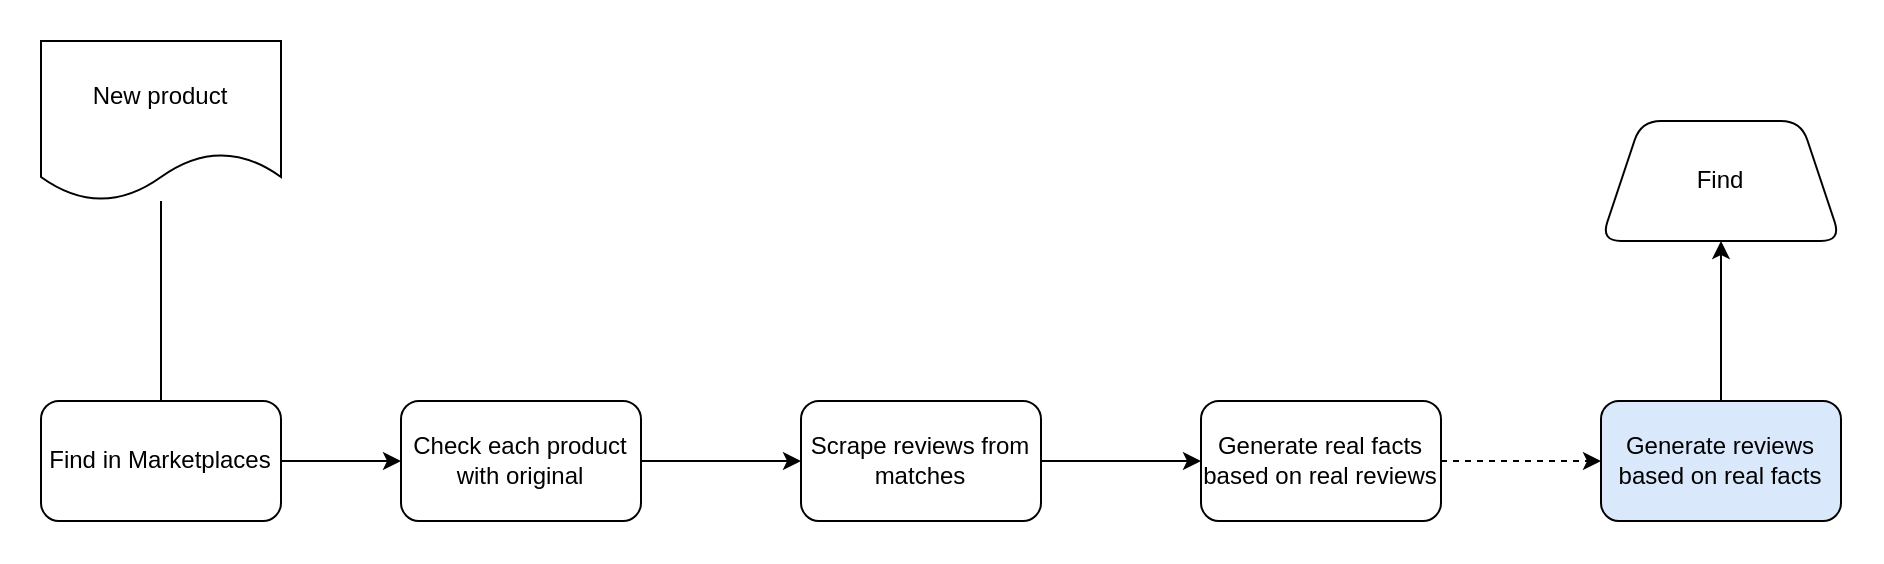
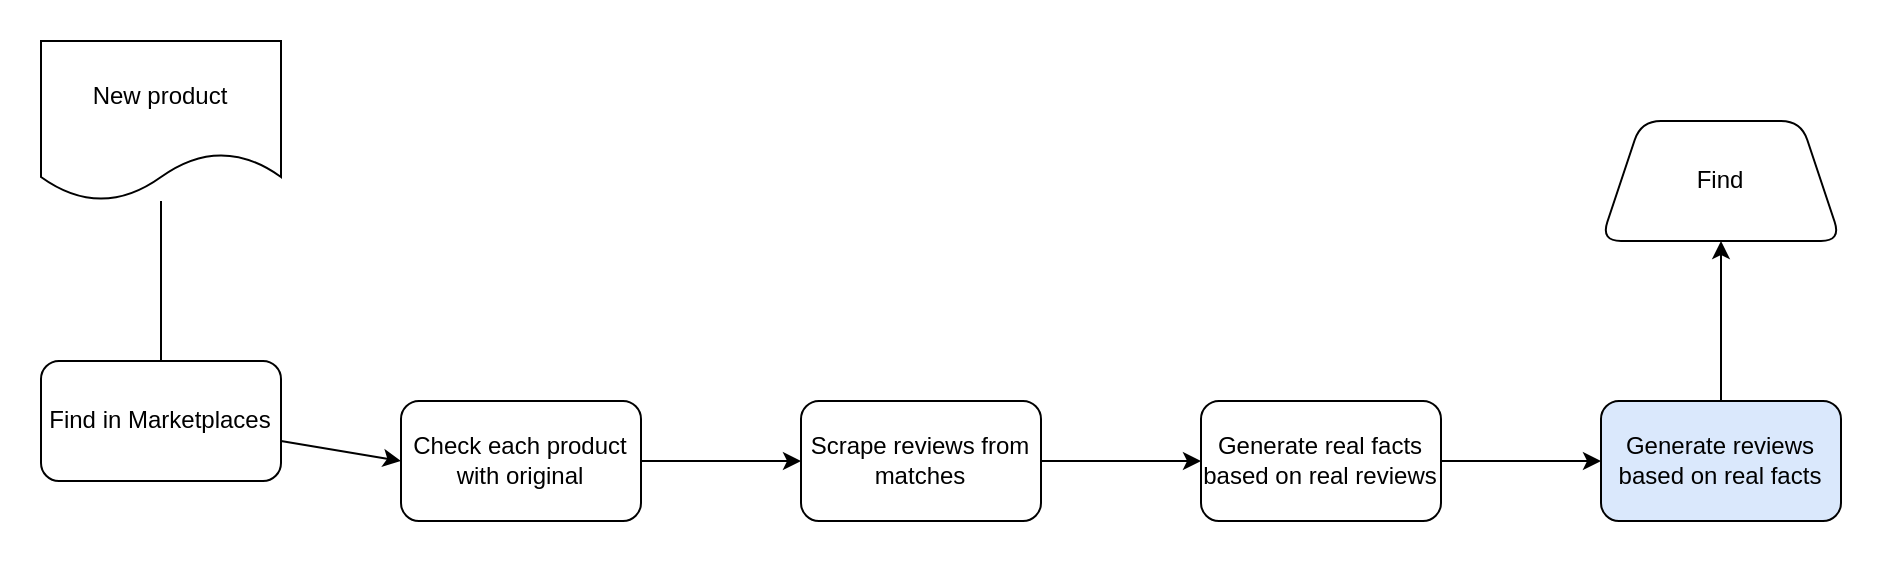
(161, 461) -> (161, 421)
(1514, 461) -> (1514, 461)
